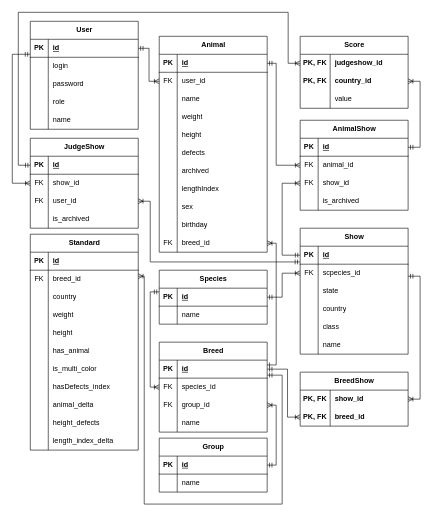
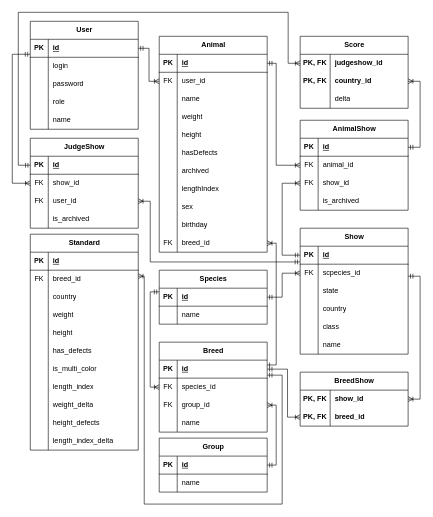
(344, 99) -> (344, 99)
(196, 153) -> (202, 153)
(71, 351) -> (75, 351)
(84, 387) -> (75, 387)
(74, 405) -> (75, 405)
